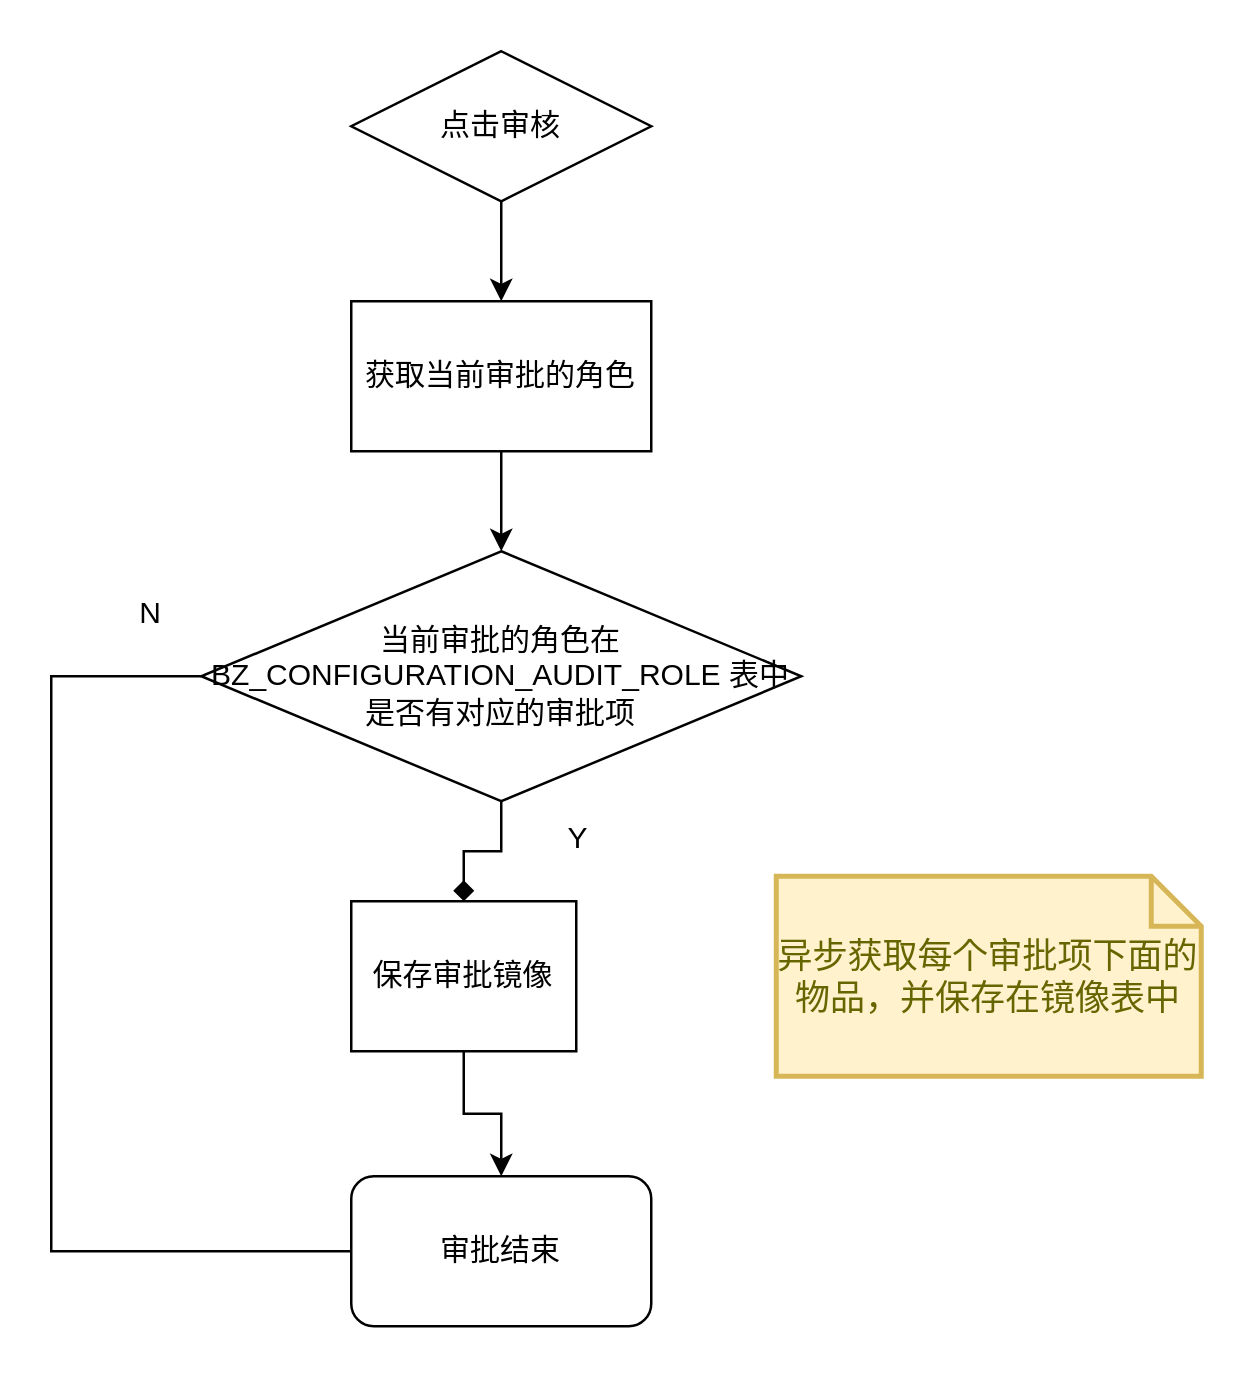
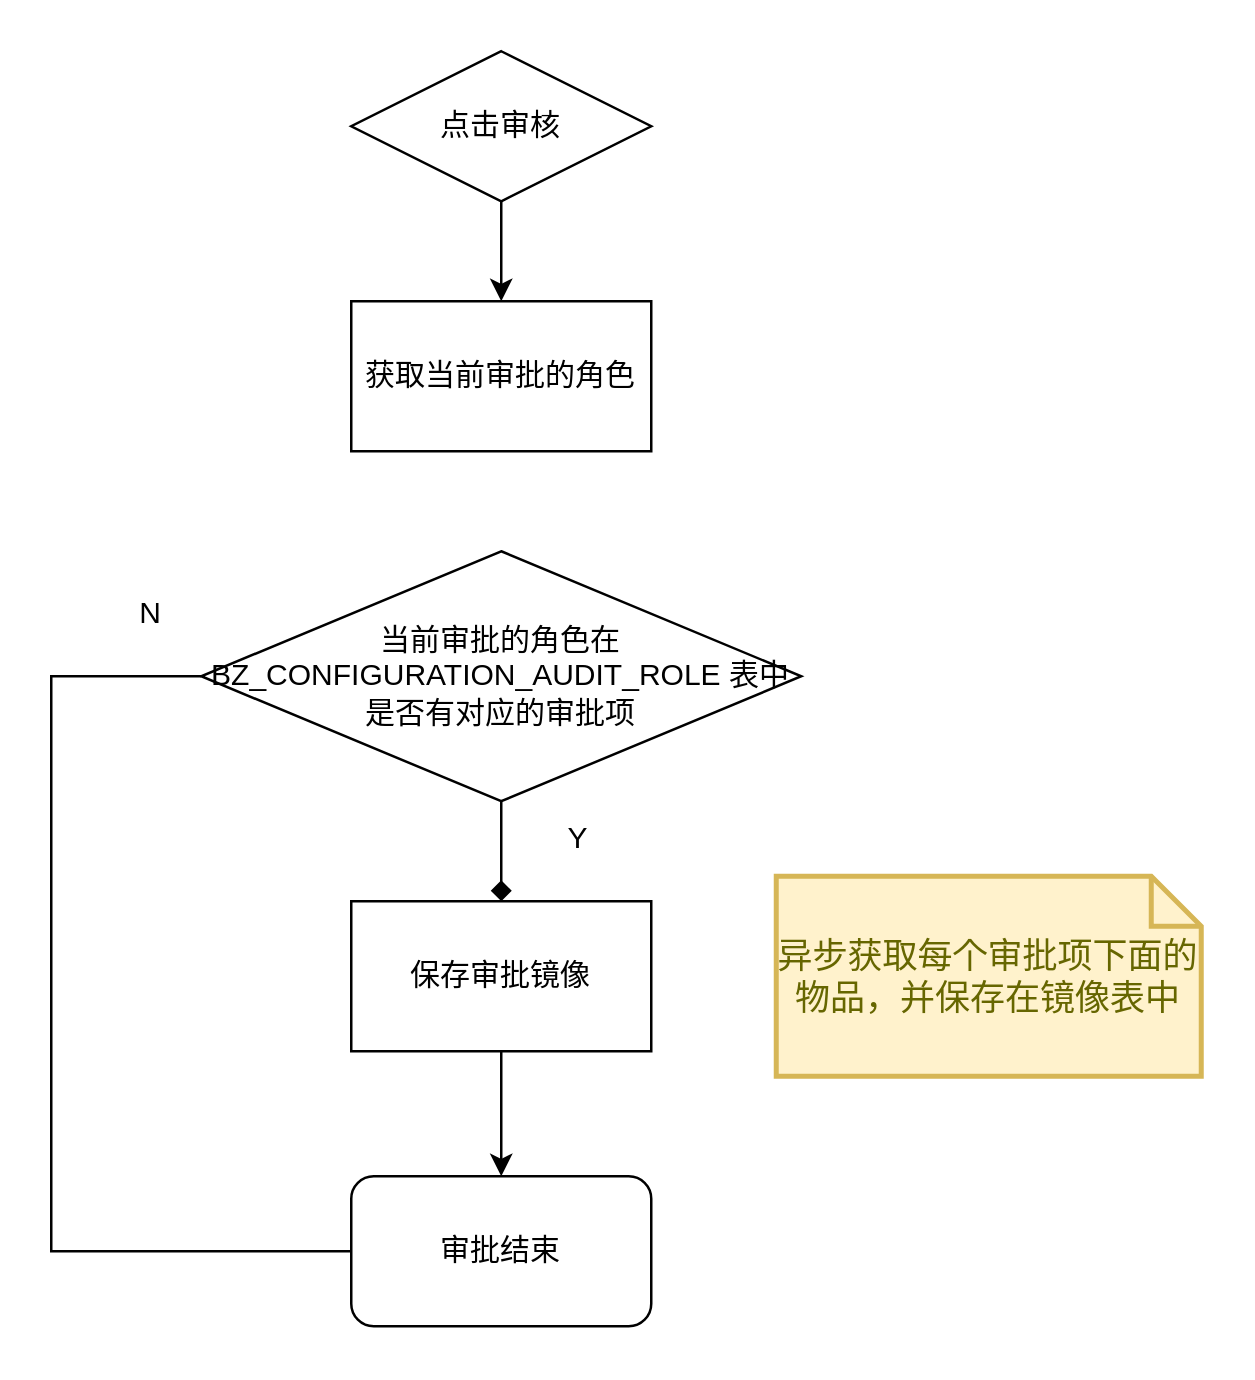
(501, 493) -> none
(464, 976) -> (501, 976)
